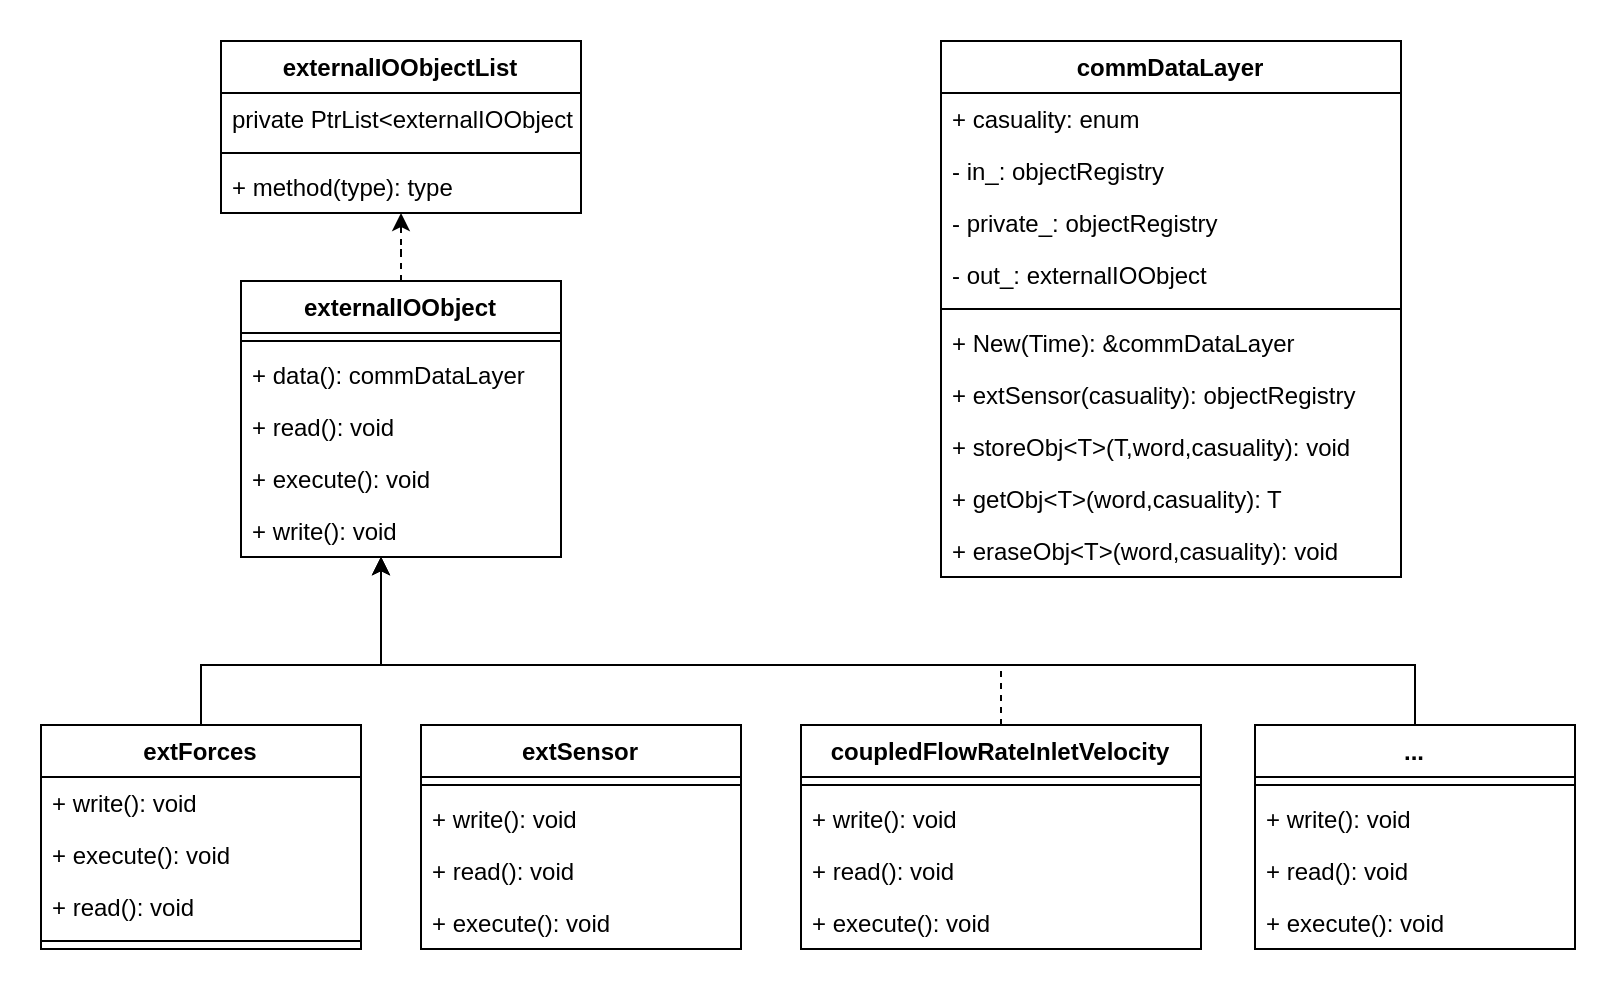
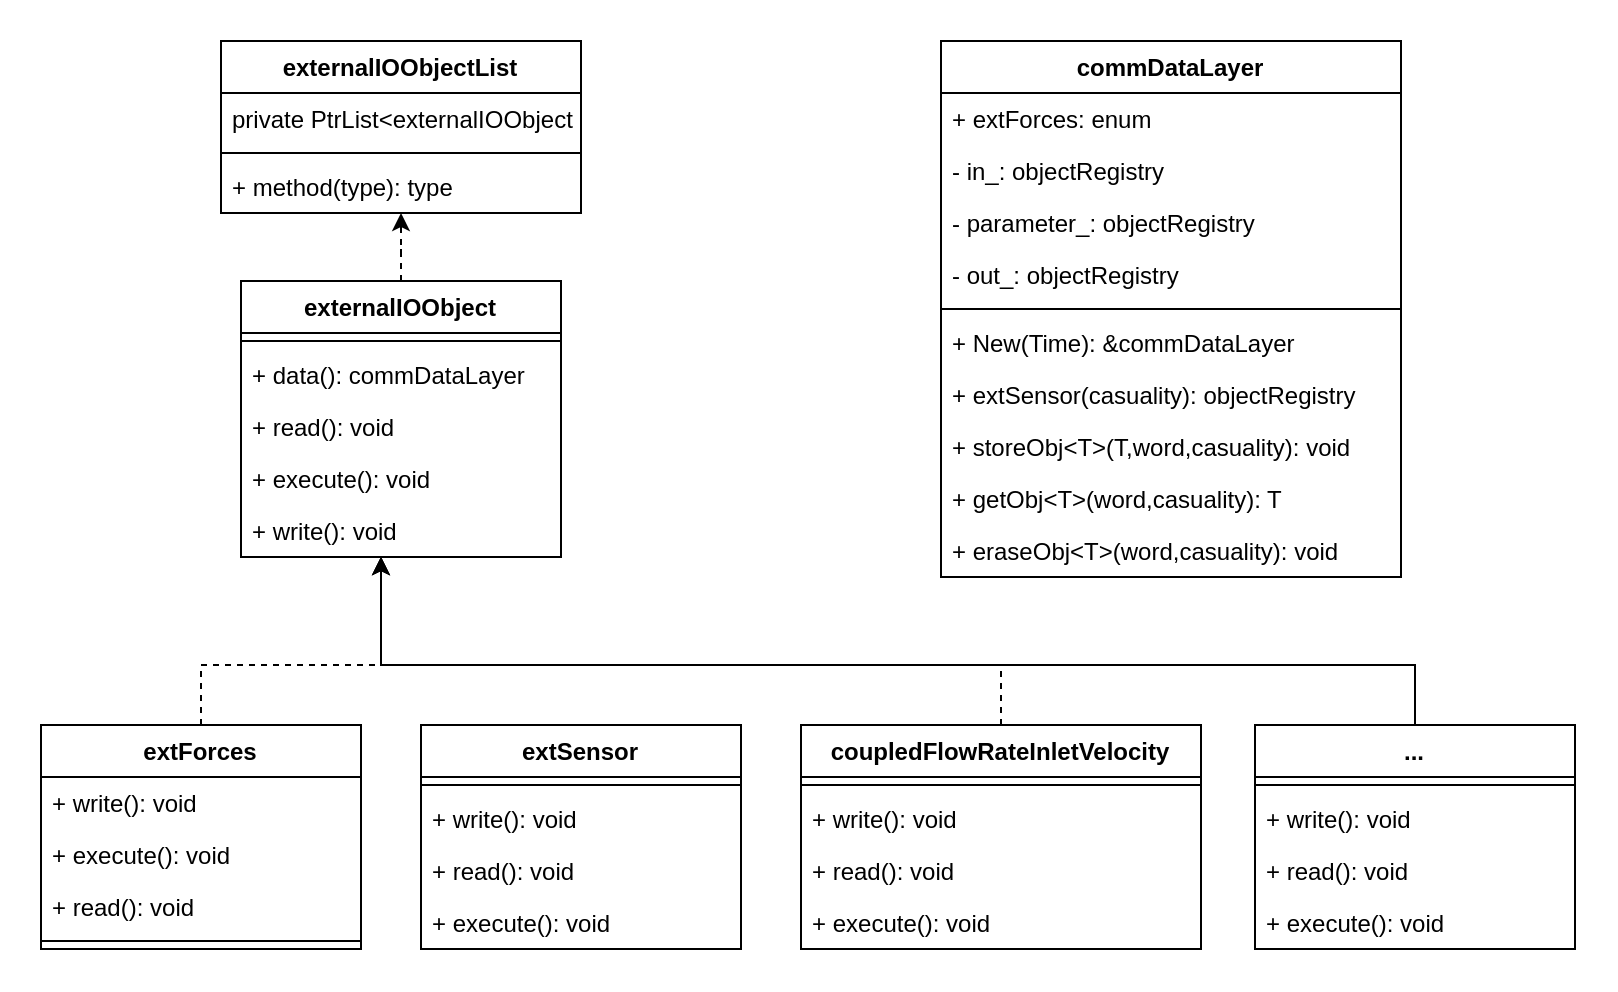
(1051, 120) -> (1057, 120)
(1111, 224) -> (1128, 224)
(1101, 276) -> (1087, 276)
(261, 665) -> (261, 665)
